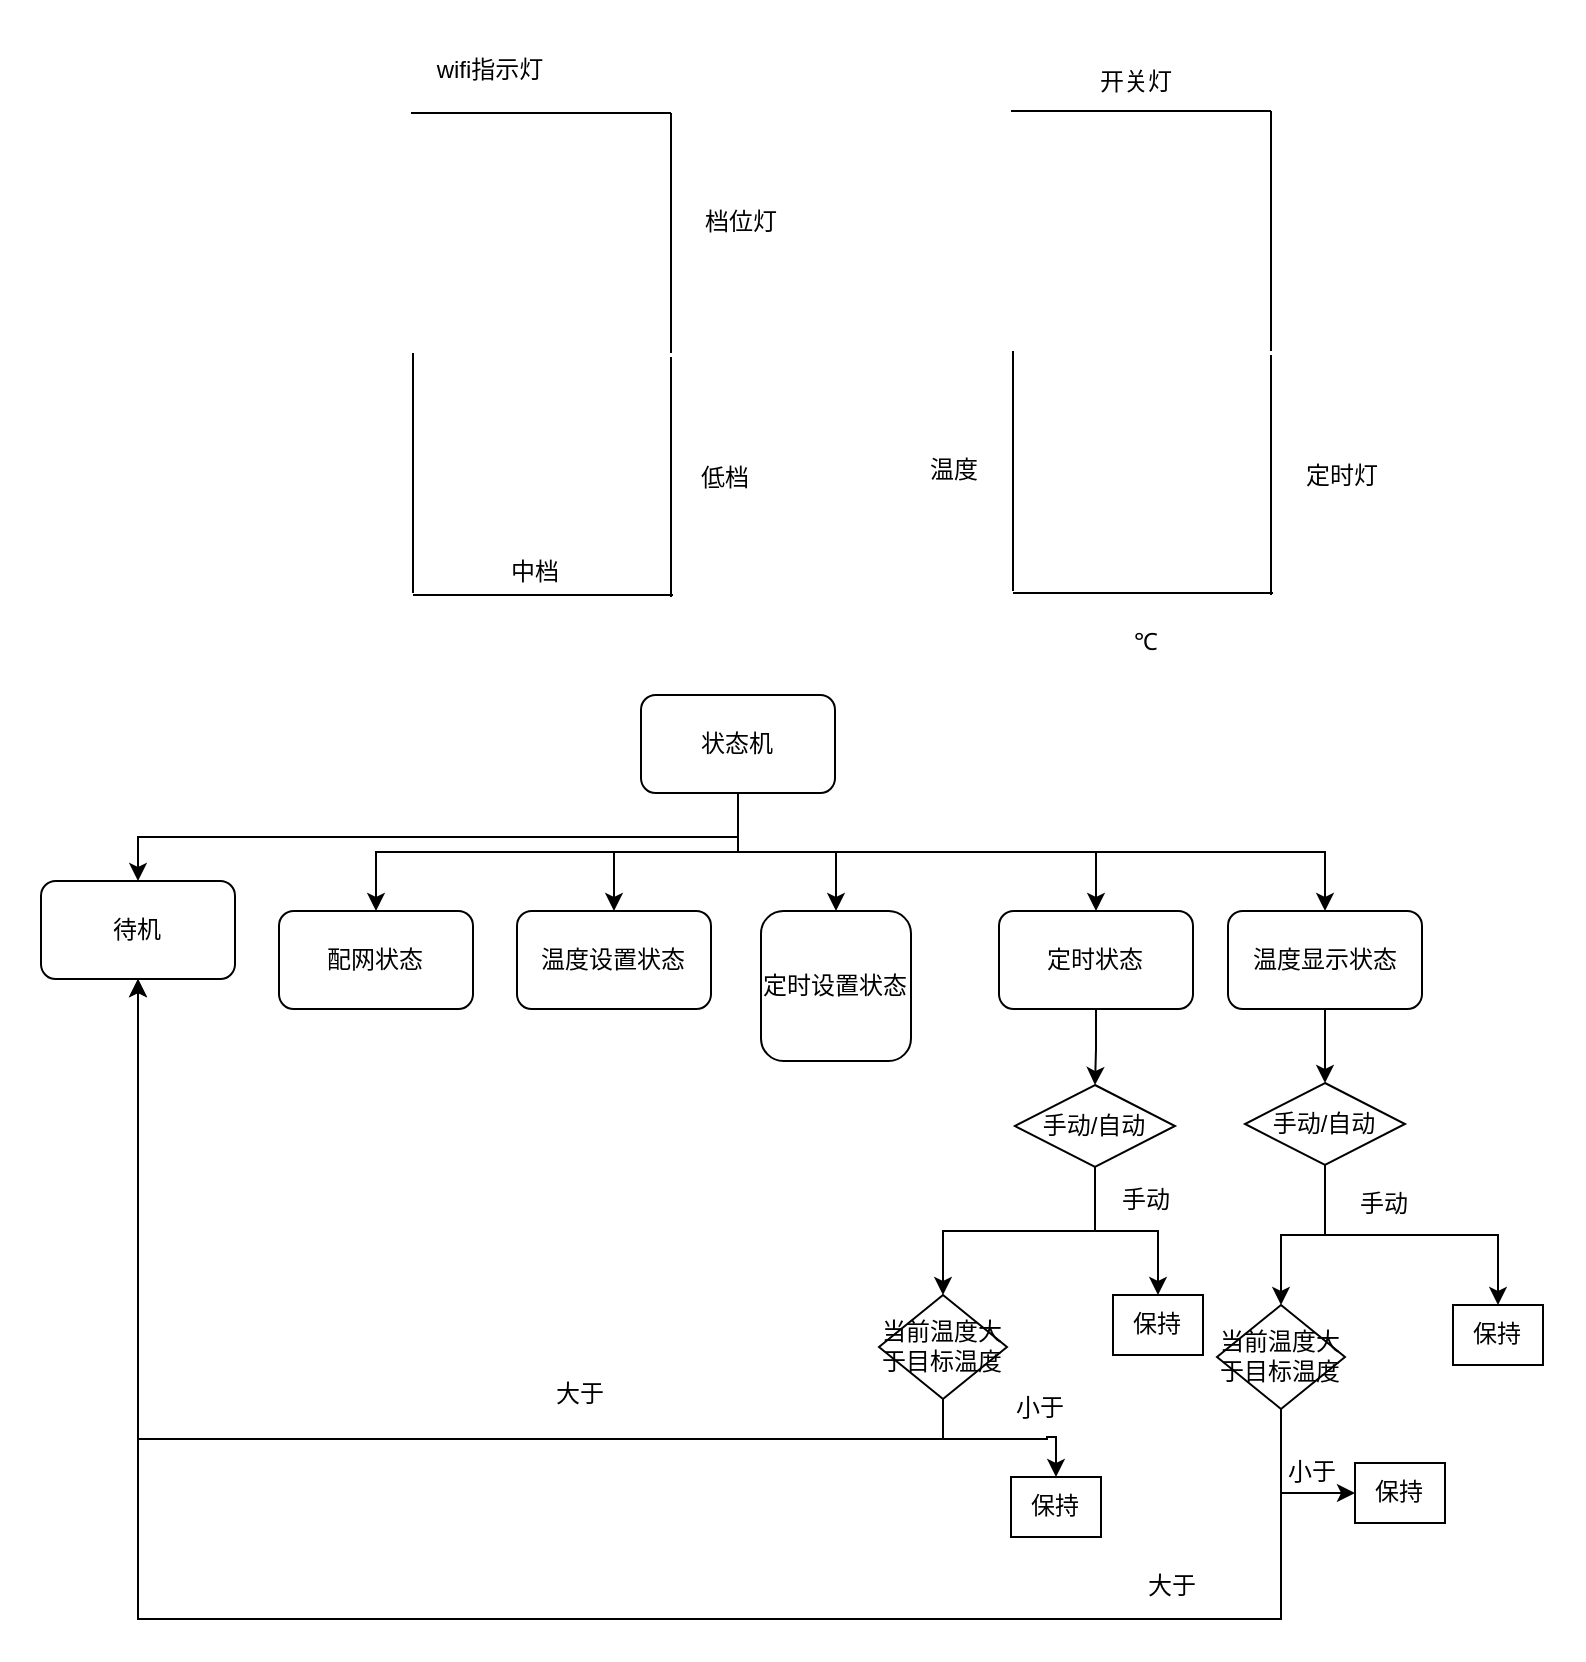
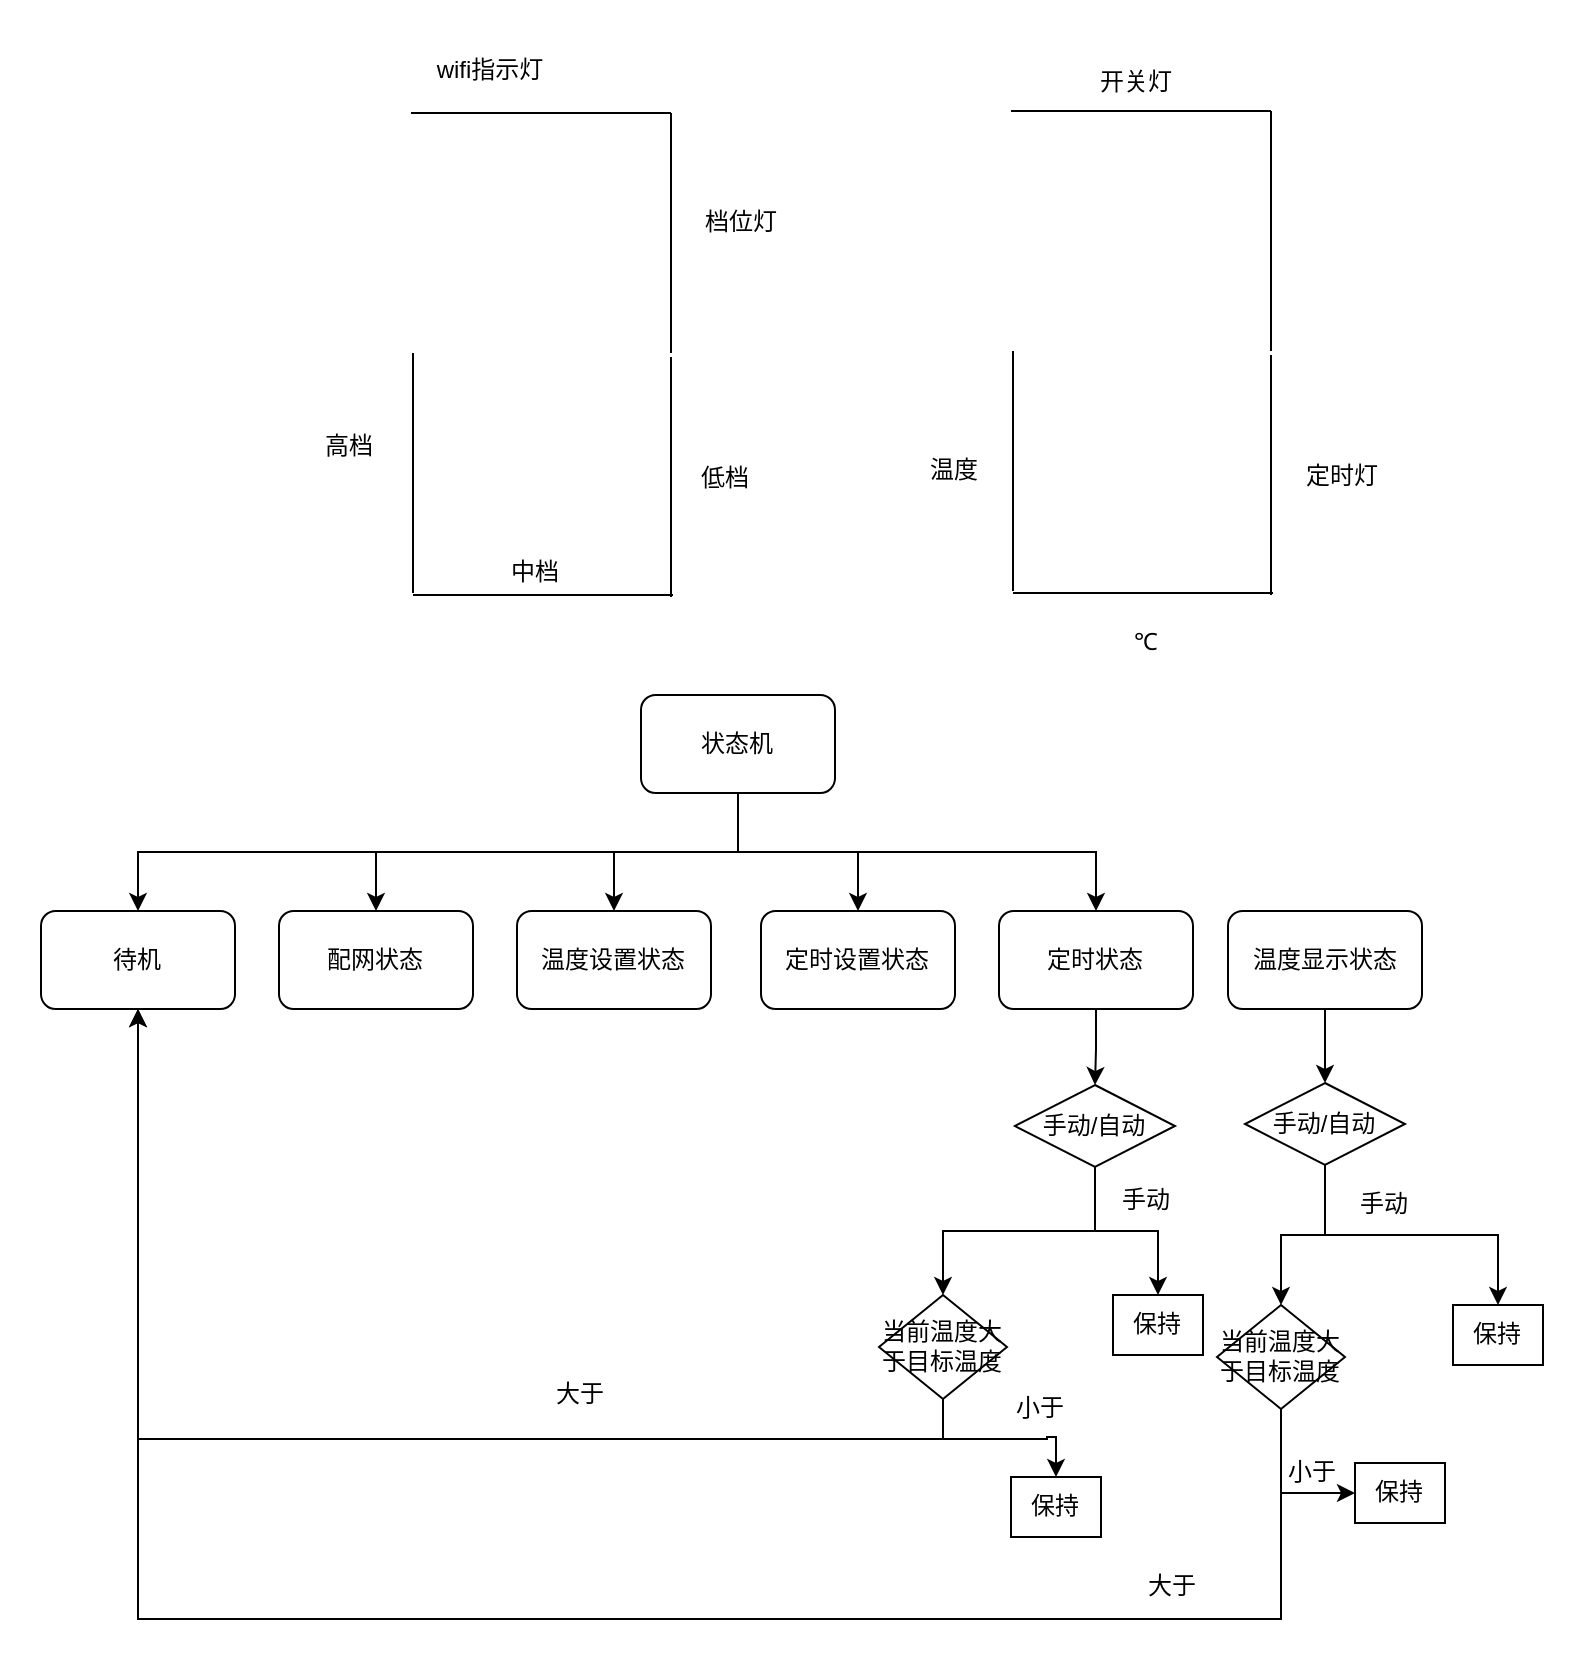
none -> (350, 447)
(1235, 852) -> none
(138, 930) -> (138, 960)
(836, 986) -> (858, 960)
